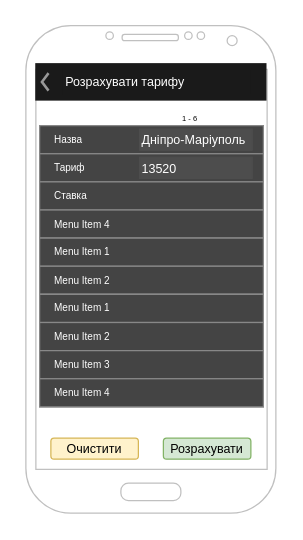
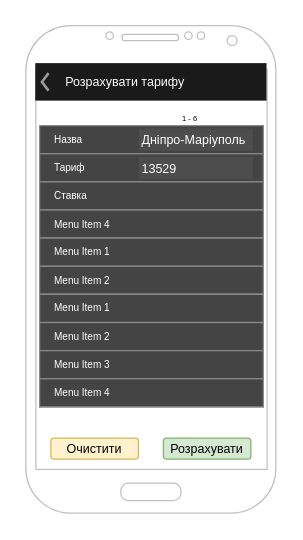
(159, 168) -> (159, 168)
